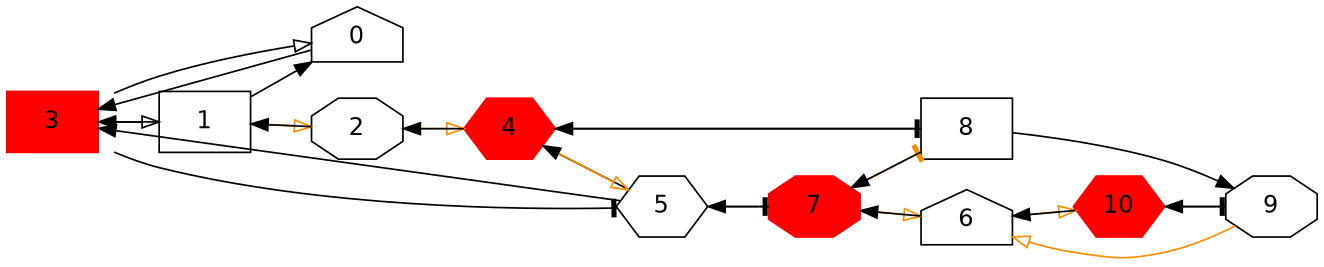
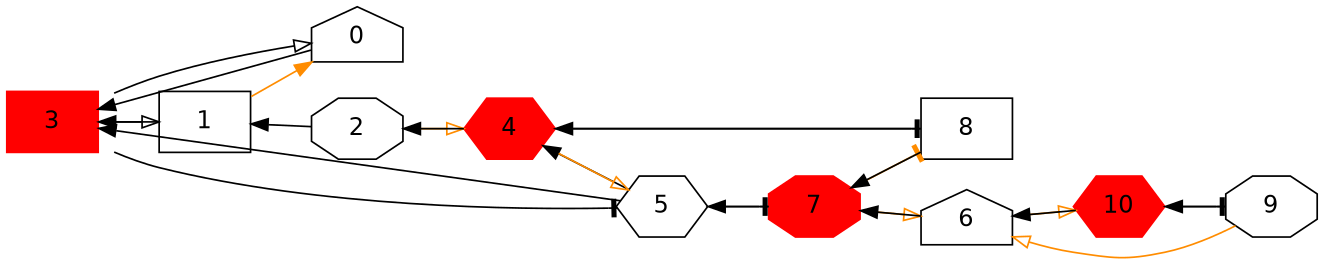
(274, 83) -> (274, 83)
(281, 125) -> none
(1117, 149) -> none
